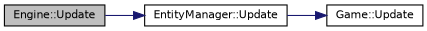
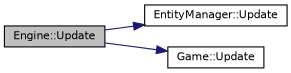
(301, 15) -> (131, 46)
